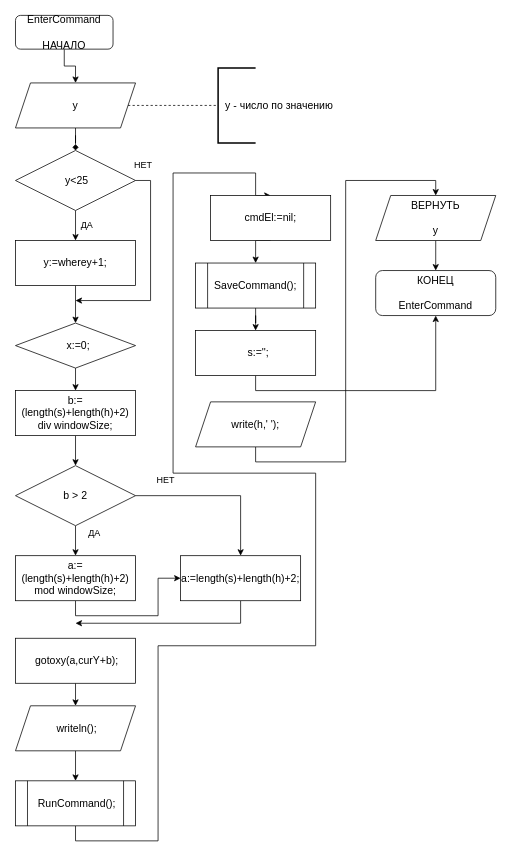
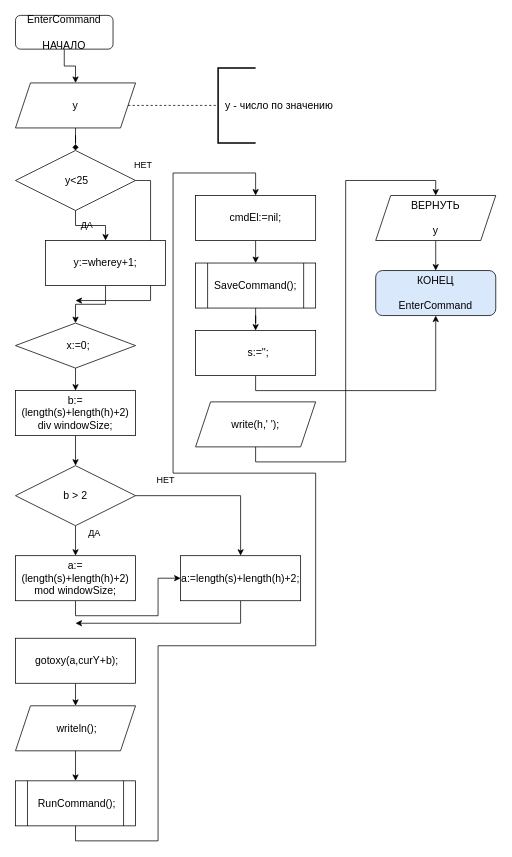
(270, 218) -> (255, 218)
(75, 263) -> (105, 263)
(435, 293) -> (435, 293)
